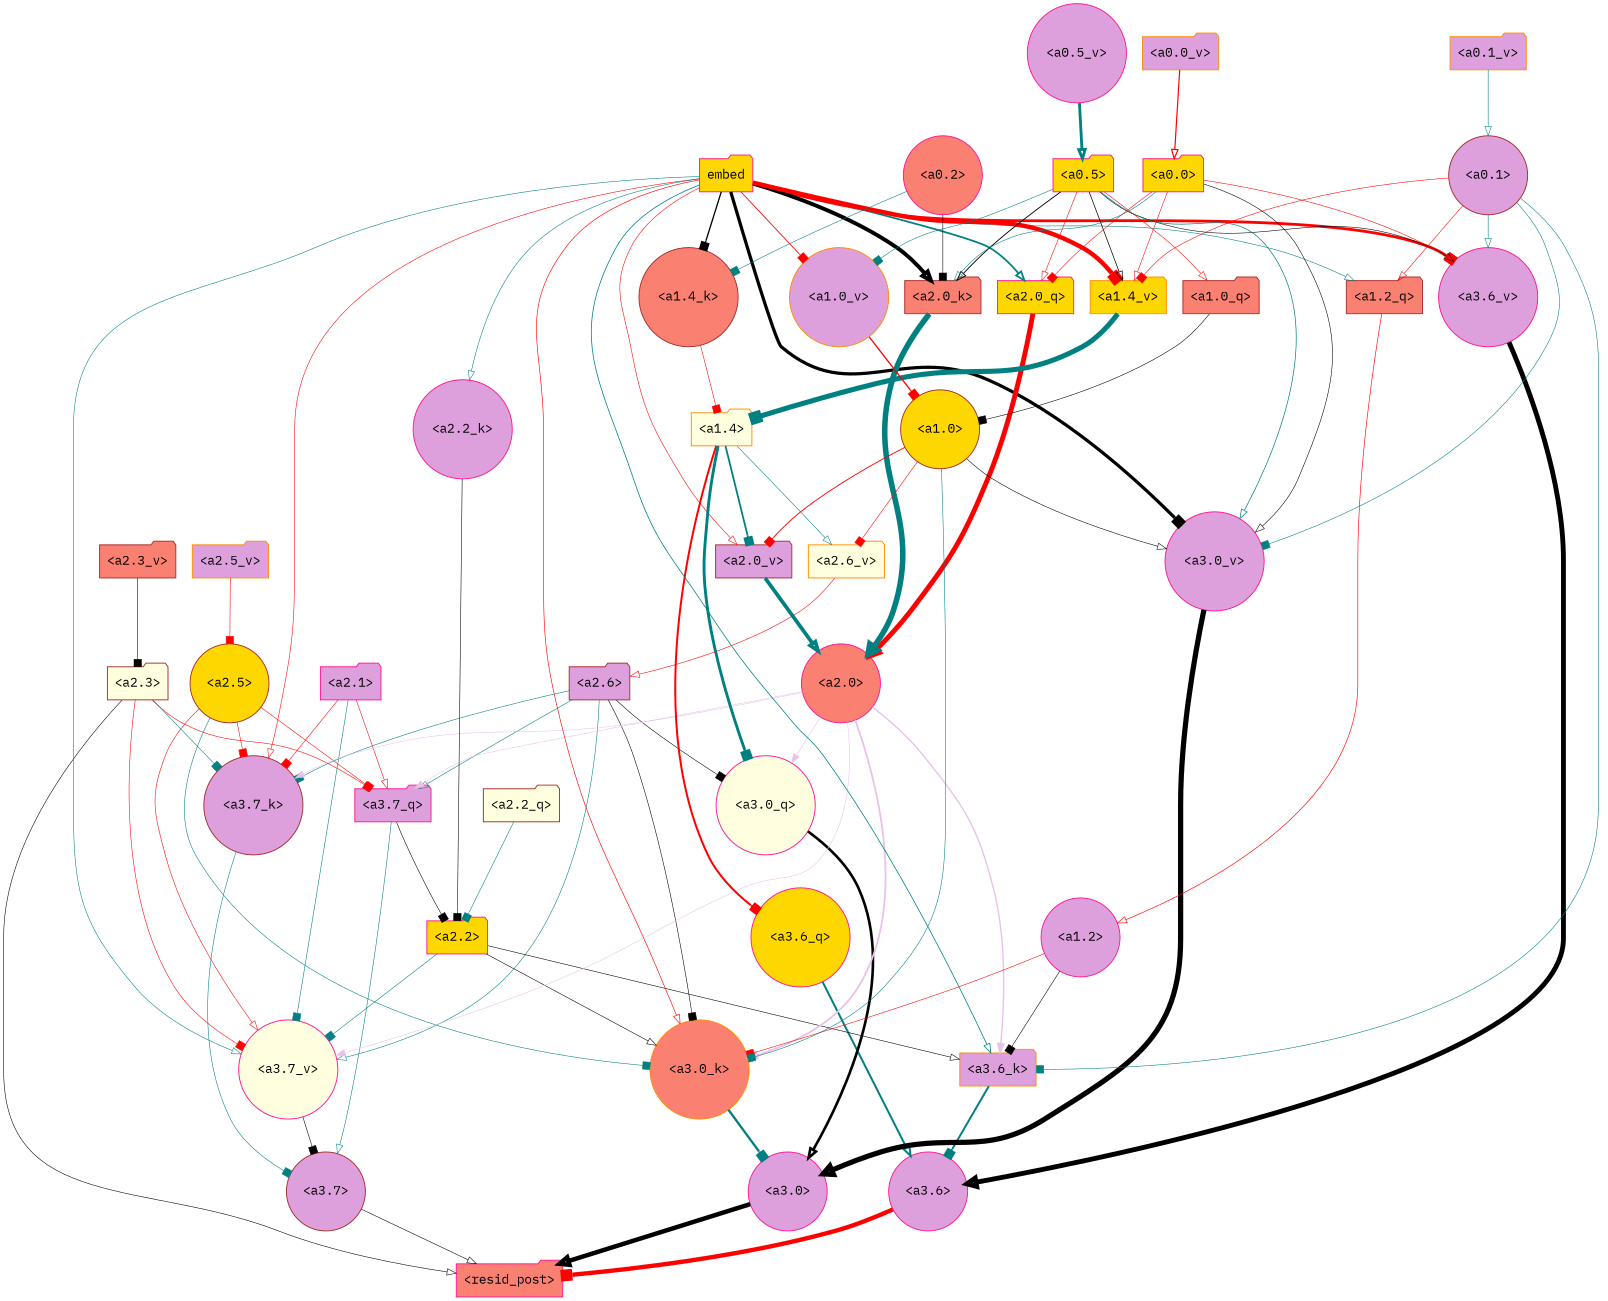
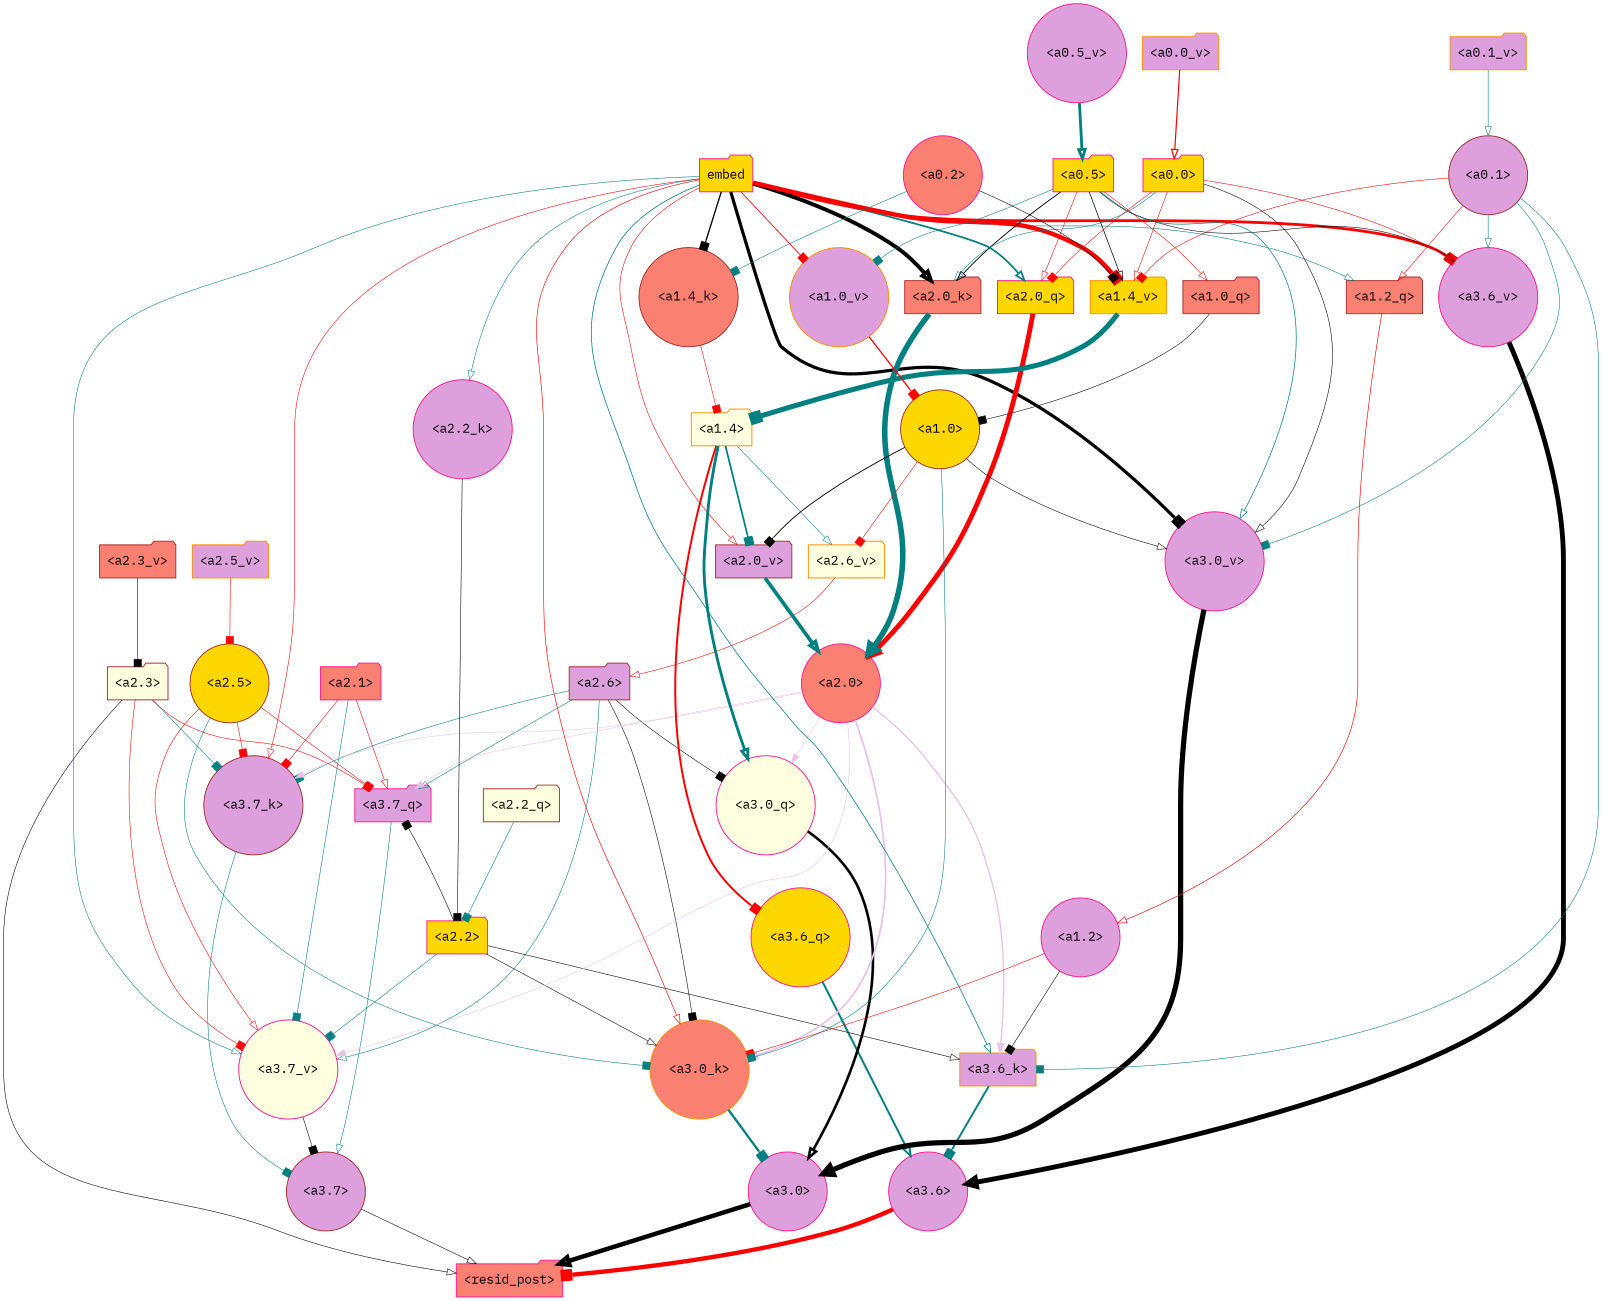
(943, 243) -> (1021, 211)
(835, 487) -> (835, 487)
(705, 592) -> (705, 592)
(351, 683) -> (351, 683)
(417, 868) -> (433, 875)
